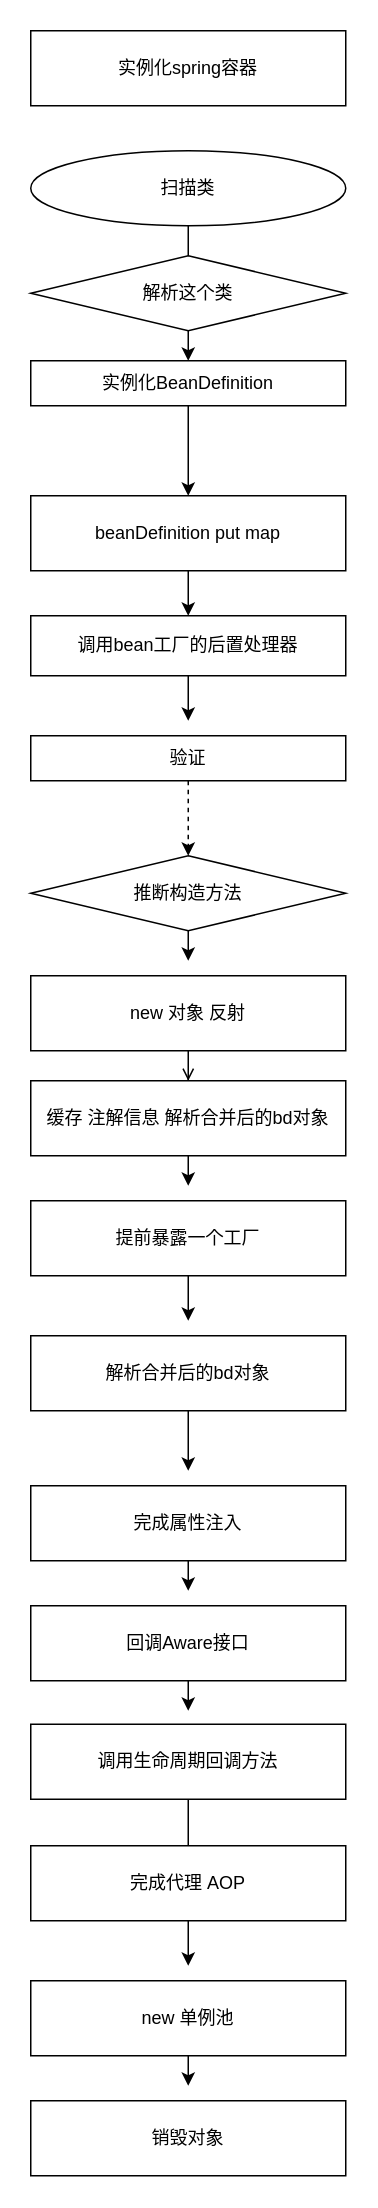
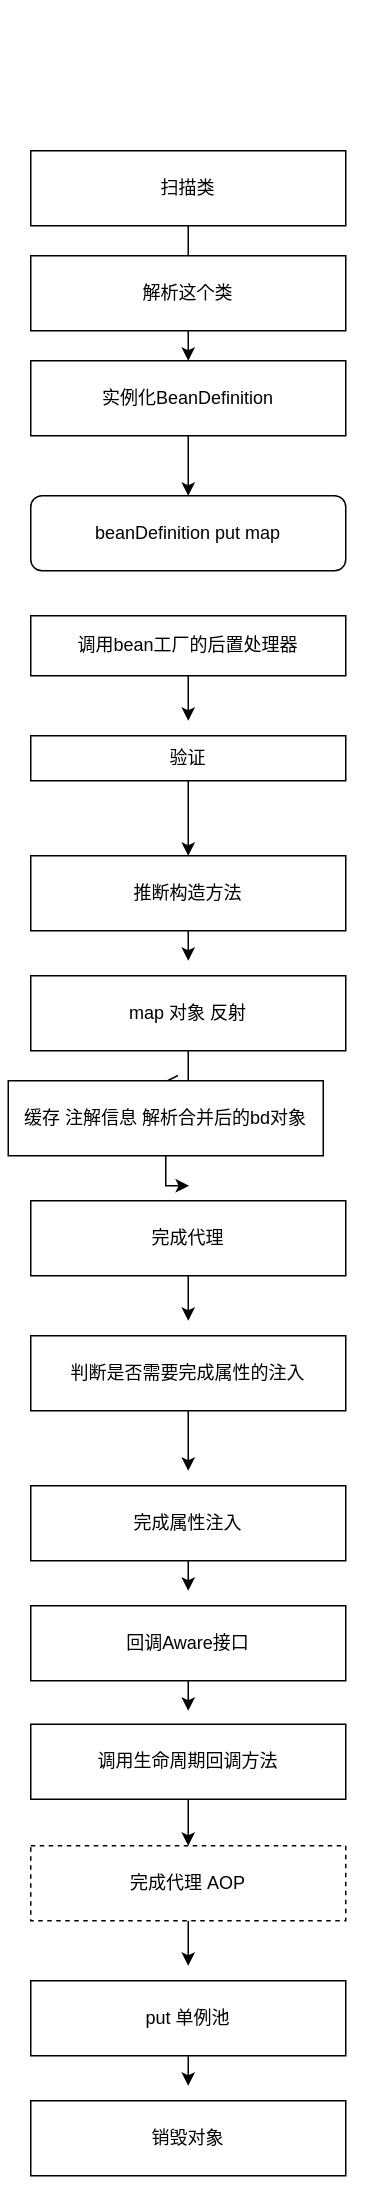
(188, 68) -> none
(188, 188) -> (188, 188)
(188, 293) -> (188, 293)
(188, 383) -> (188, 398)
(188, 533) -> (188, 533)
(188, 599) -> none
(188, 814) -> (188, 814)
(188, 893) -> (188, 893)
(188, 1013) -> (188, 1013)
(188, 1118) -> (166, 1118)
(188, 1238) -> (188, 1238)
(188, 1373) -> (188, 1373)
(188, 1839) -> (188, 1834)
(188, 1883) -> (188, 1883)
(188, 2018) -> (188, 2018)
